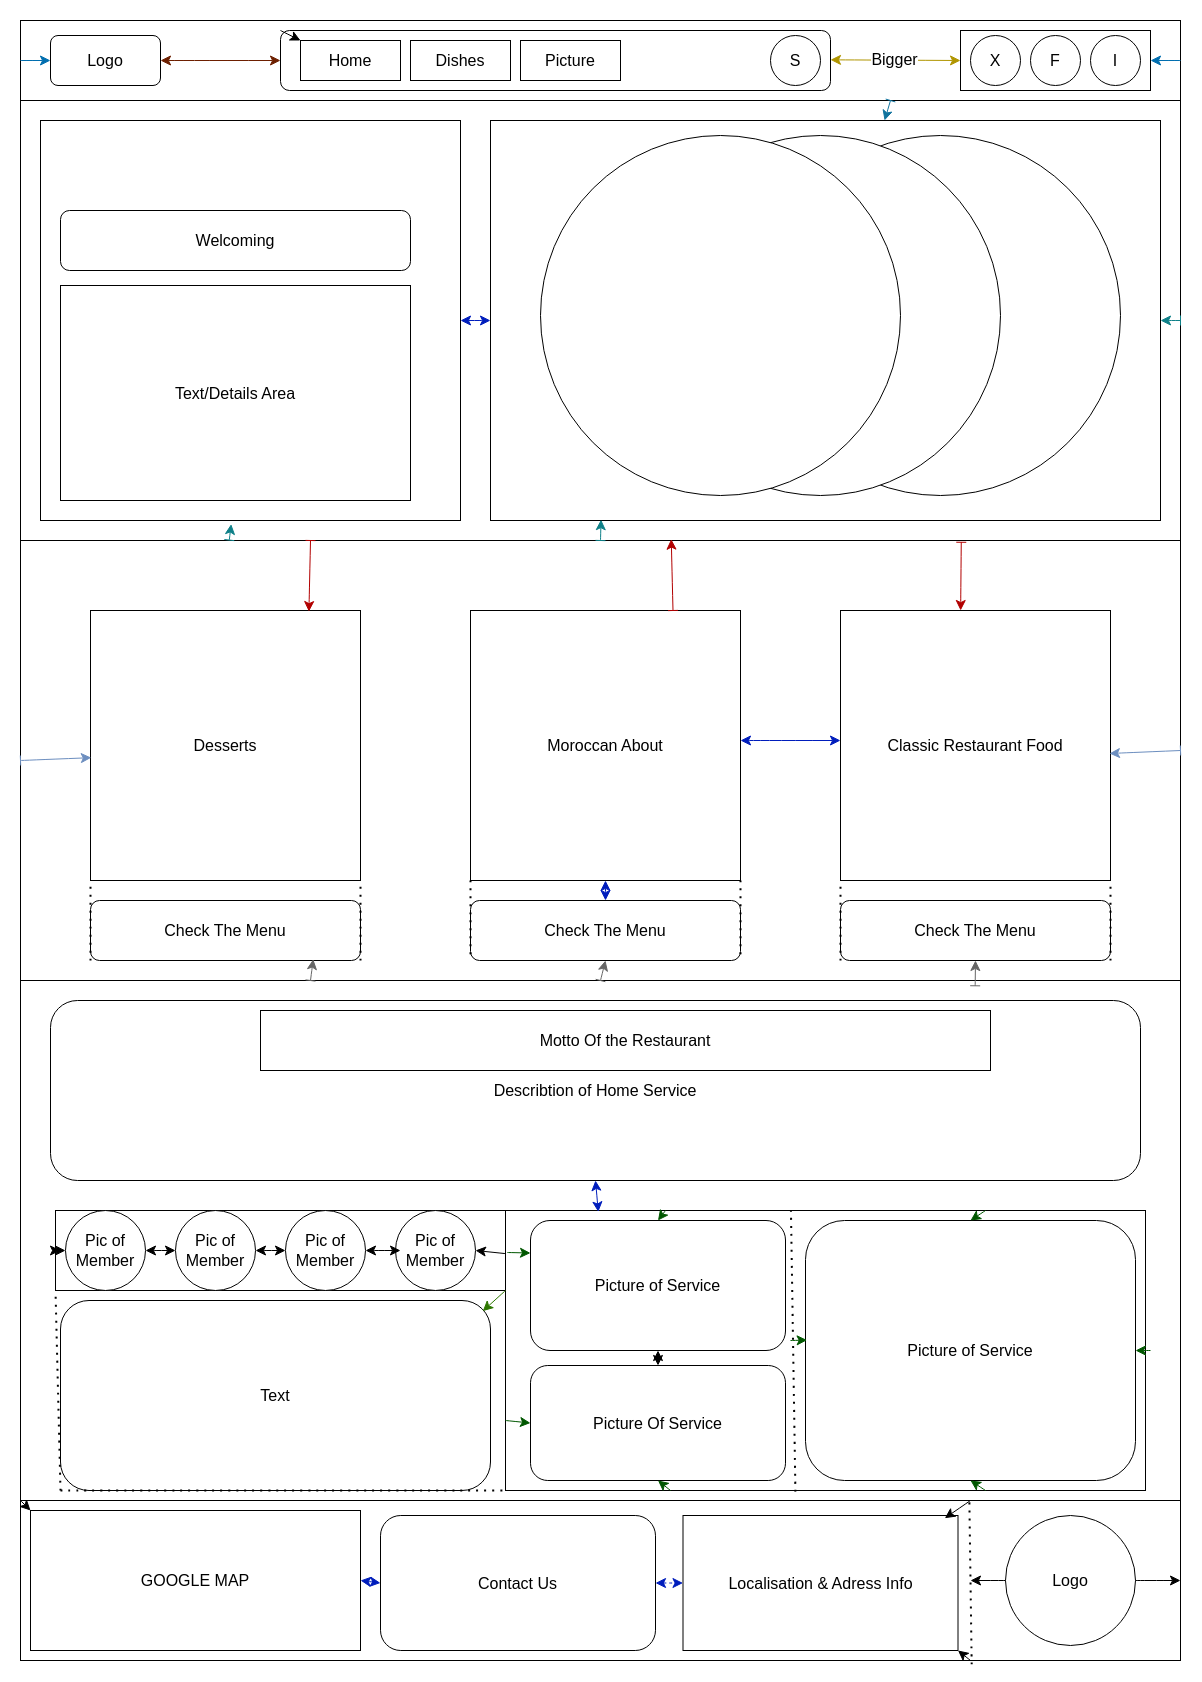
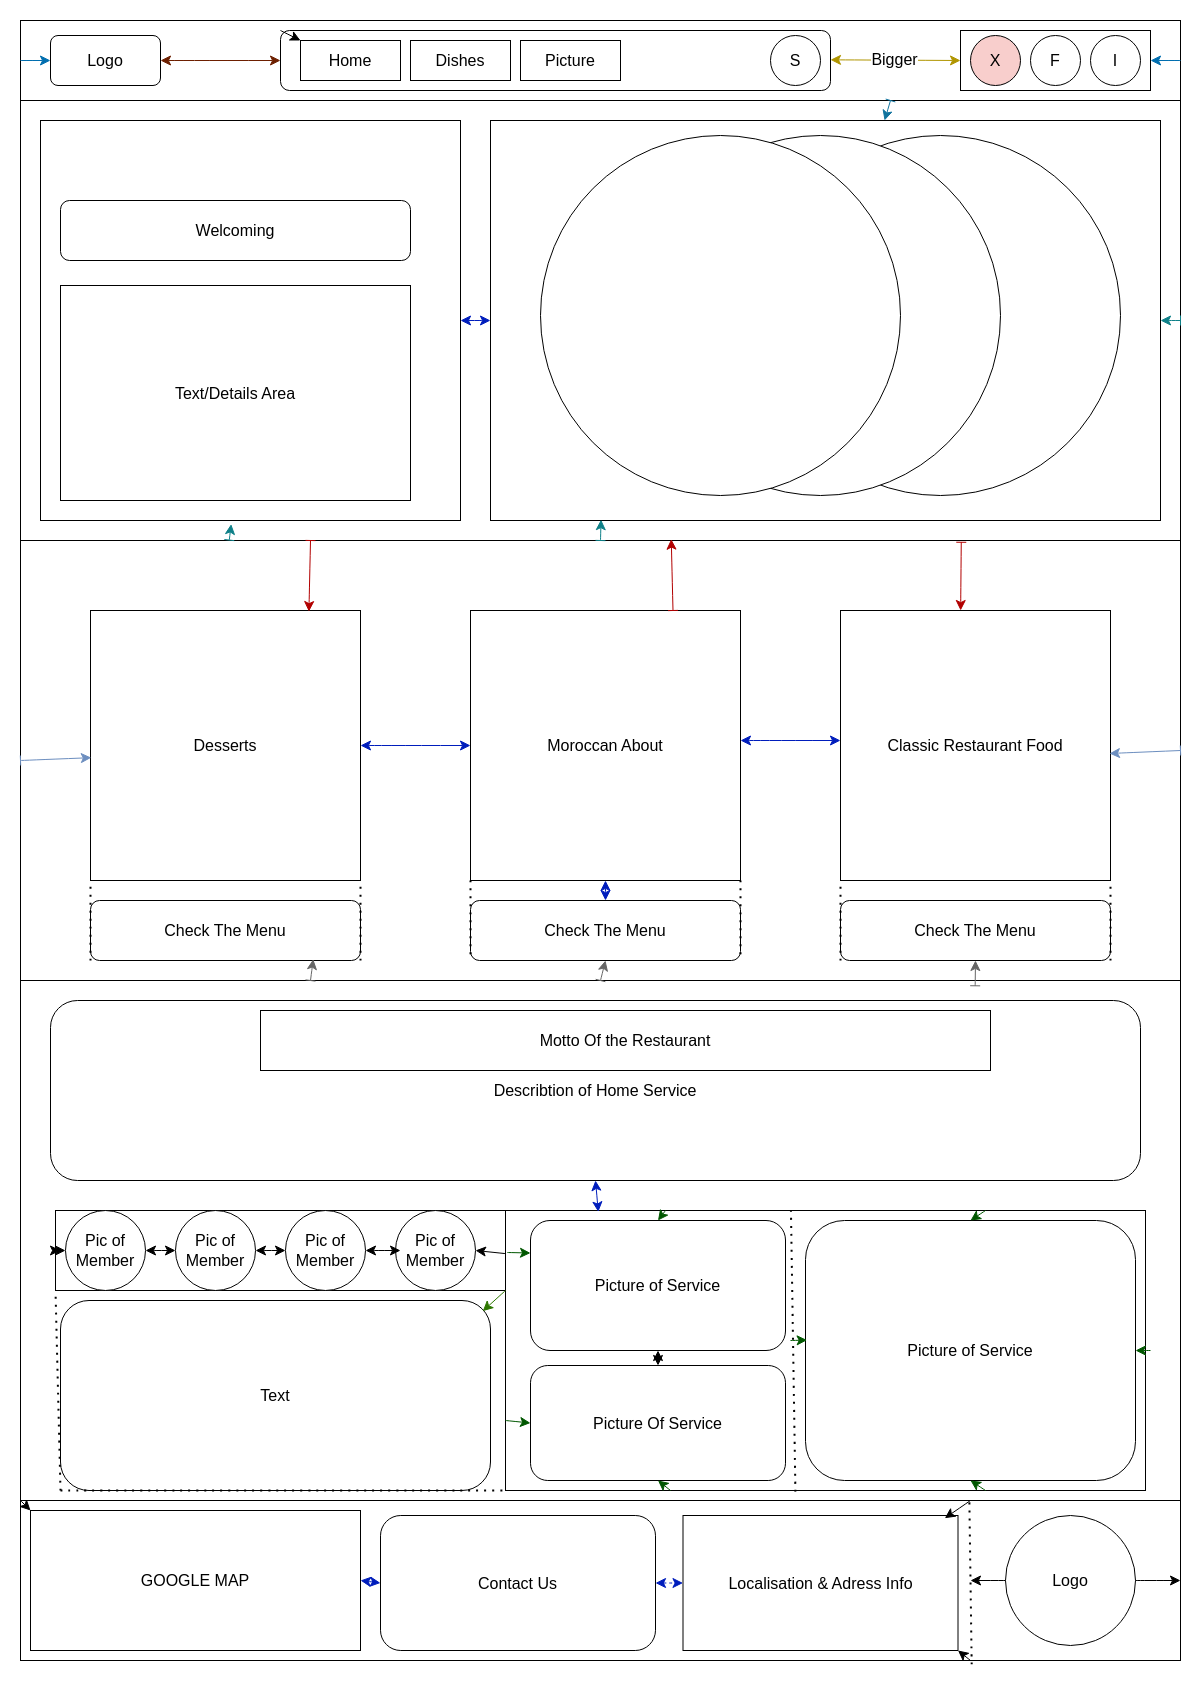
(996, 61) -> (996, 61)
(236, 241) -> (236, 231)
none -> (417, 746)
